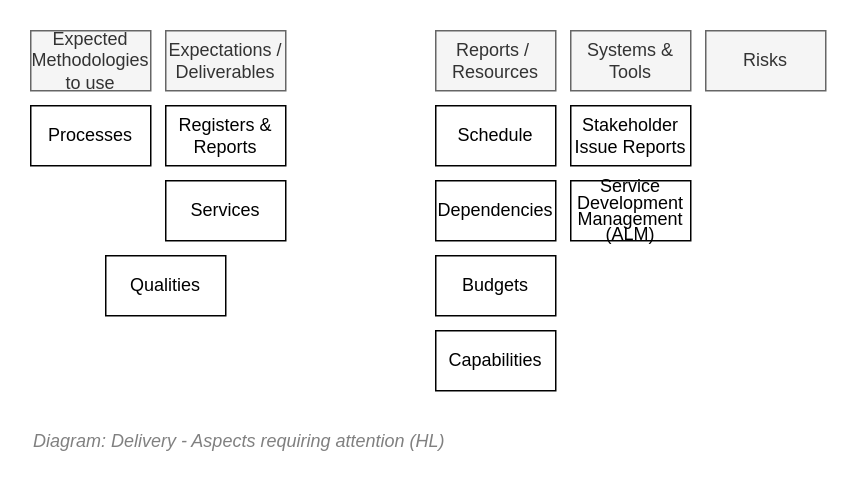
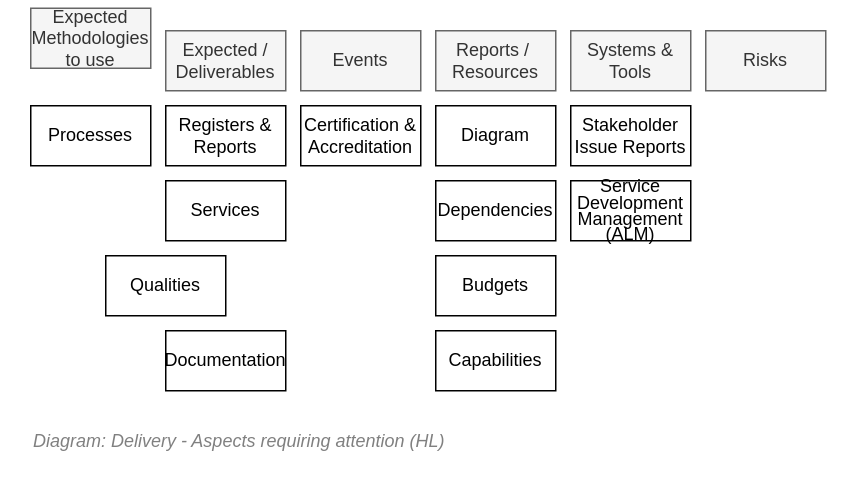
(91, 61) -> (91, 38)
(226, 61) -> (226, 61)
none -> (361, 61)
none -> (361, 136)
(496, 136) -> (496, 136)
none -> (226, 361)
